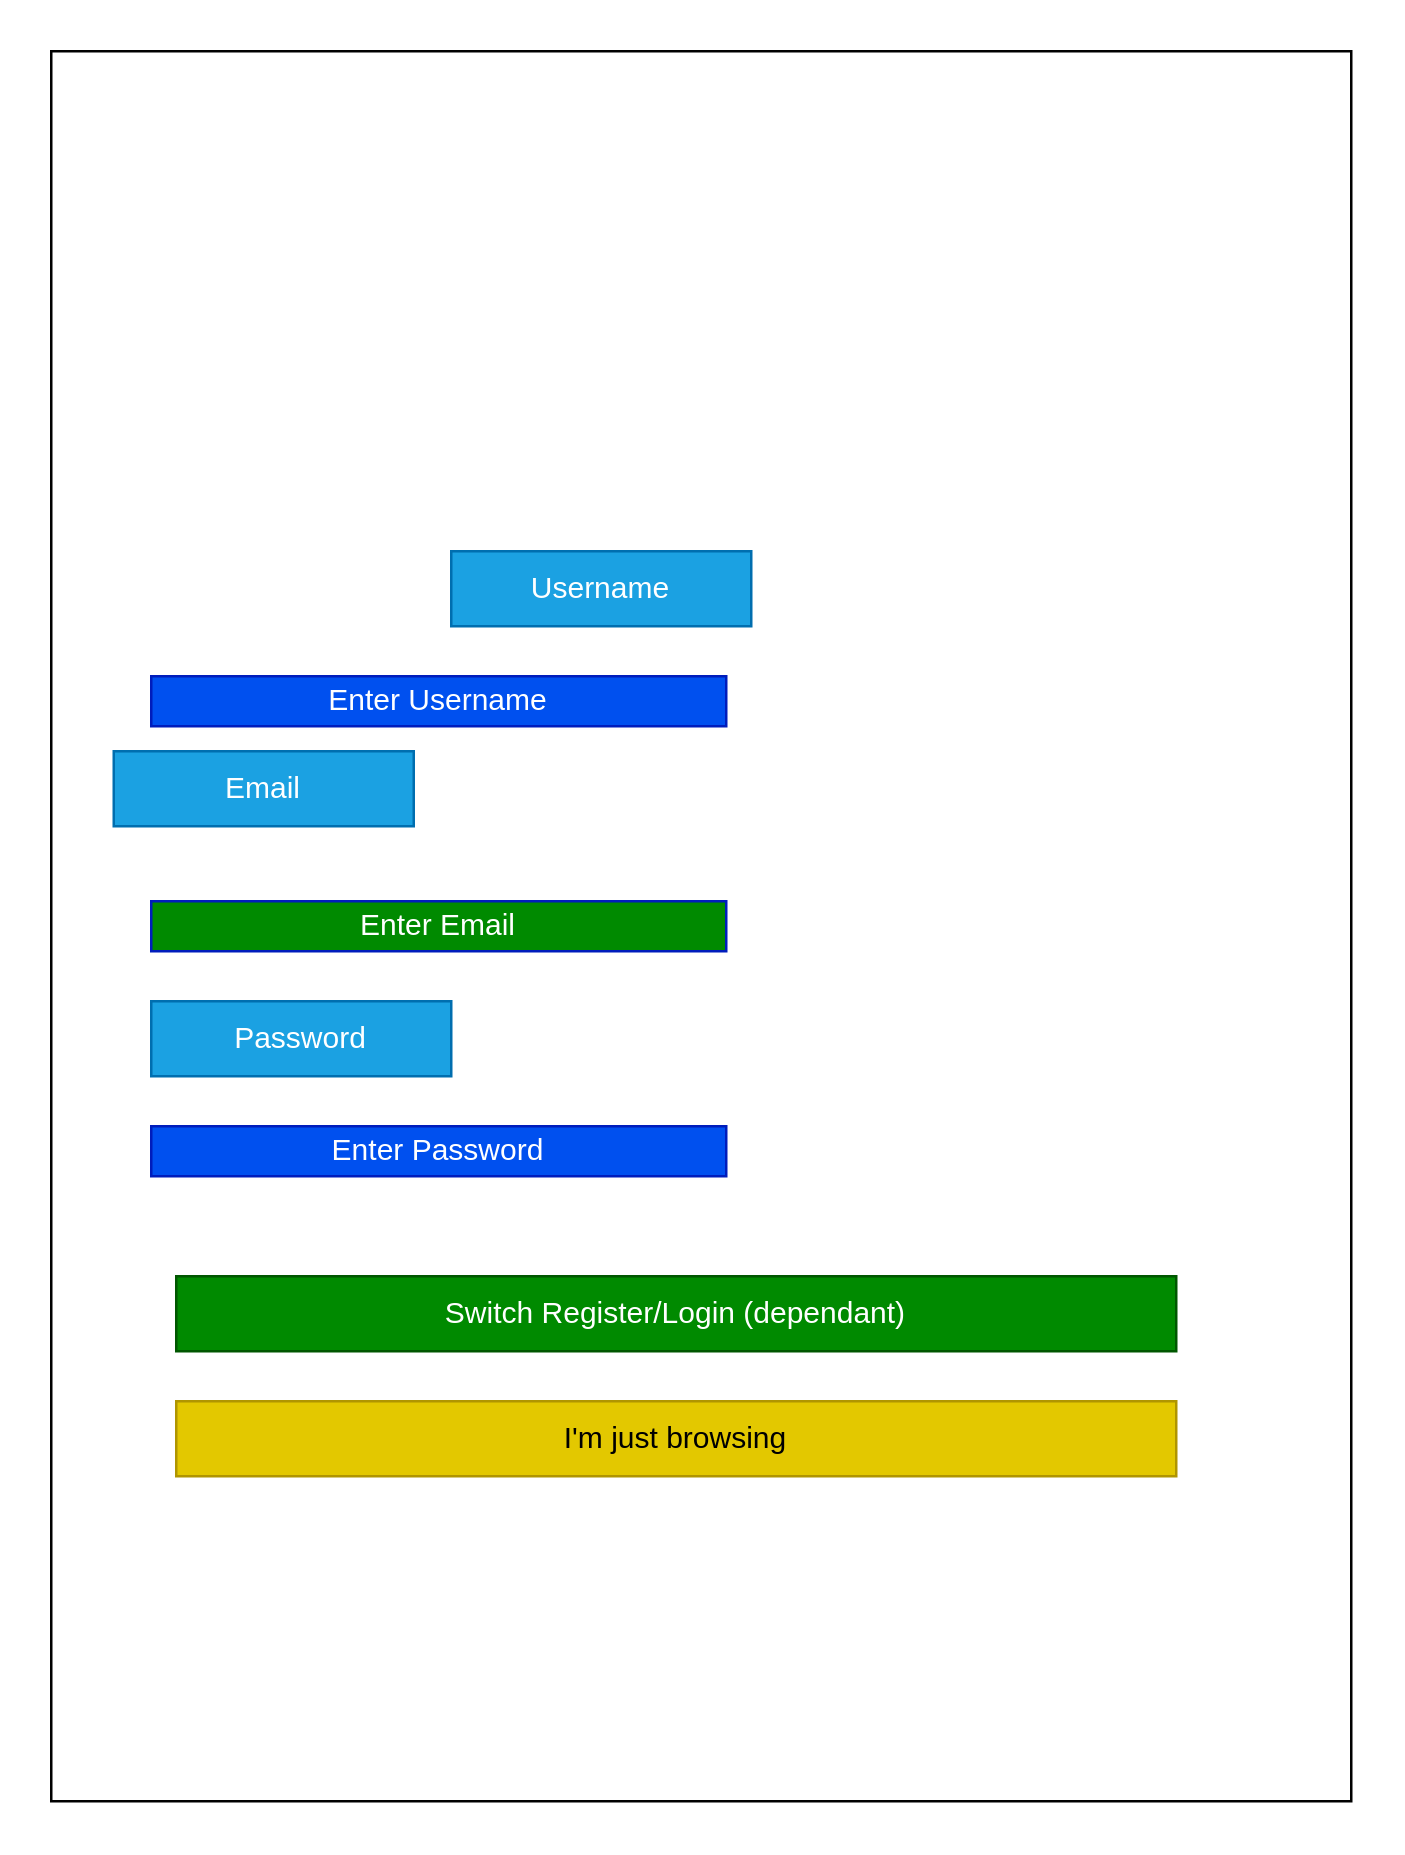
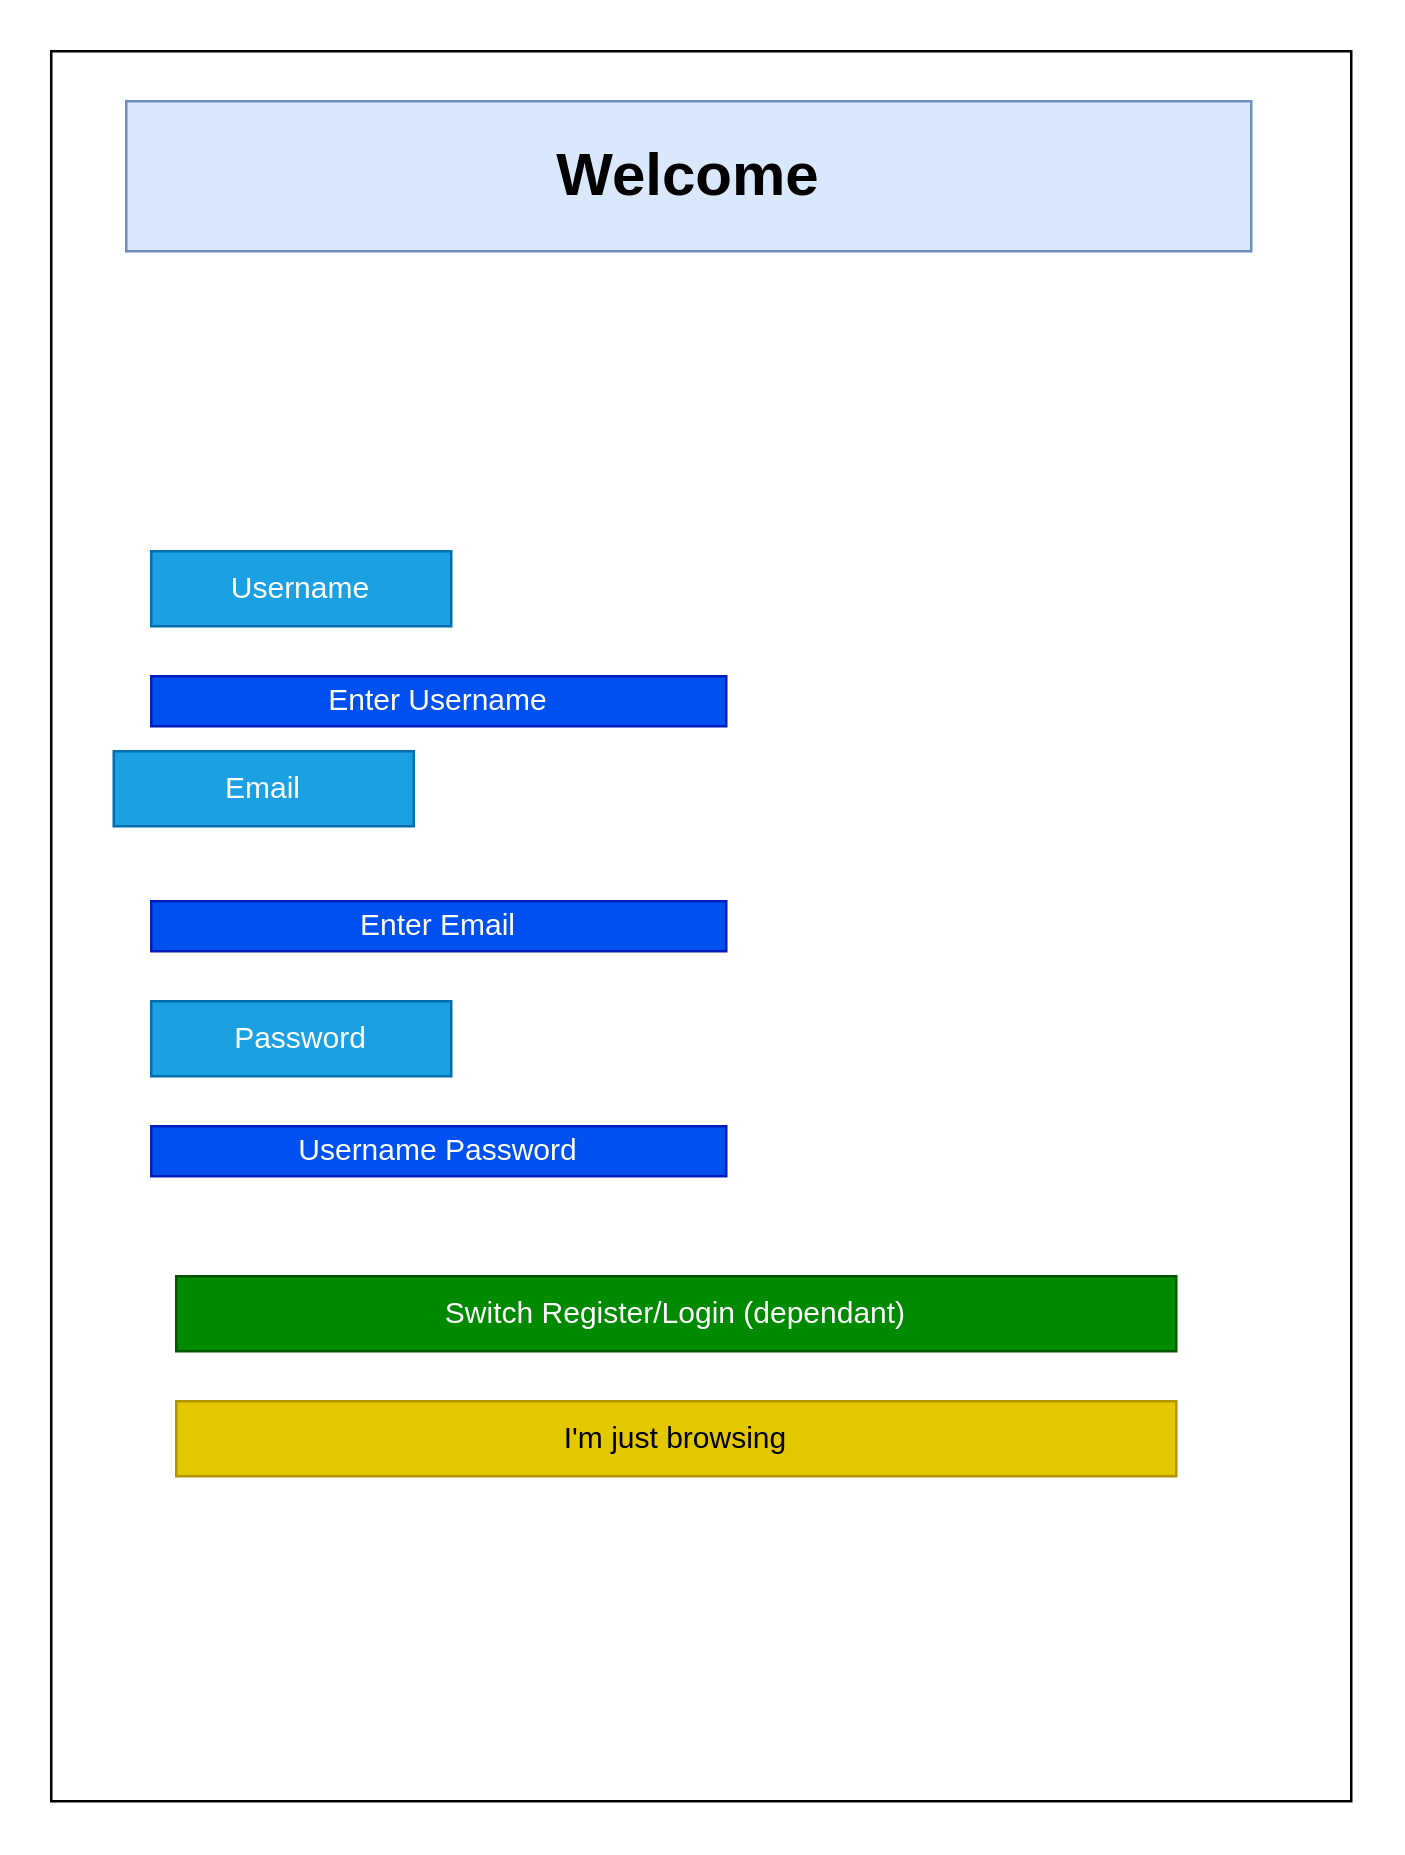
none -> (689, 176)
(601, 589) -> (301, 589)
(439, 926) -> (439, 926)
(439, 1151) -> (439, 1151)
